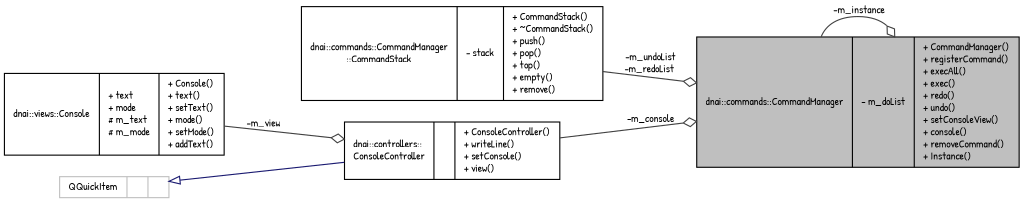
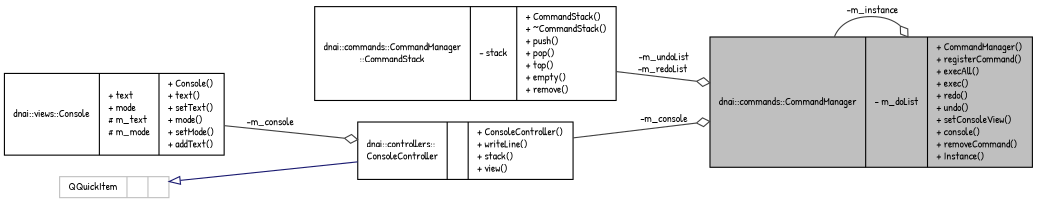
(263, 124) -> (269, 123)
(493, 156) -> (496, 156)
